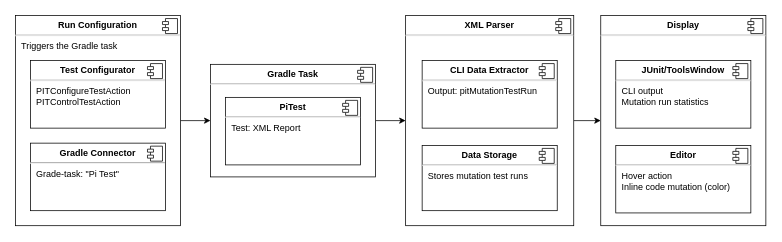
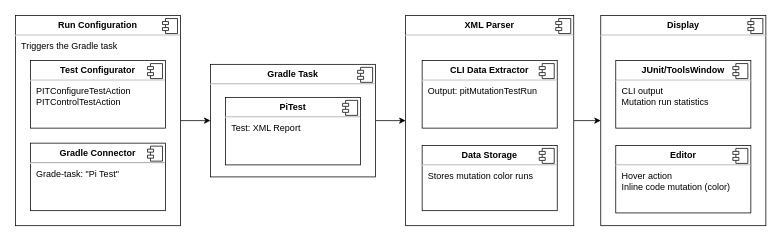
(480, 145) -> (482, 145)
